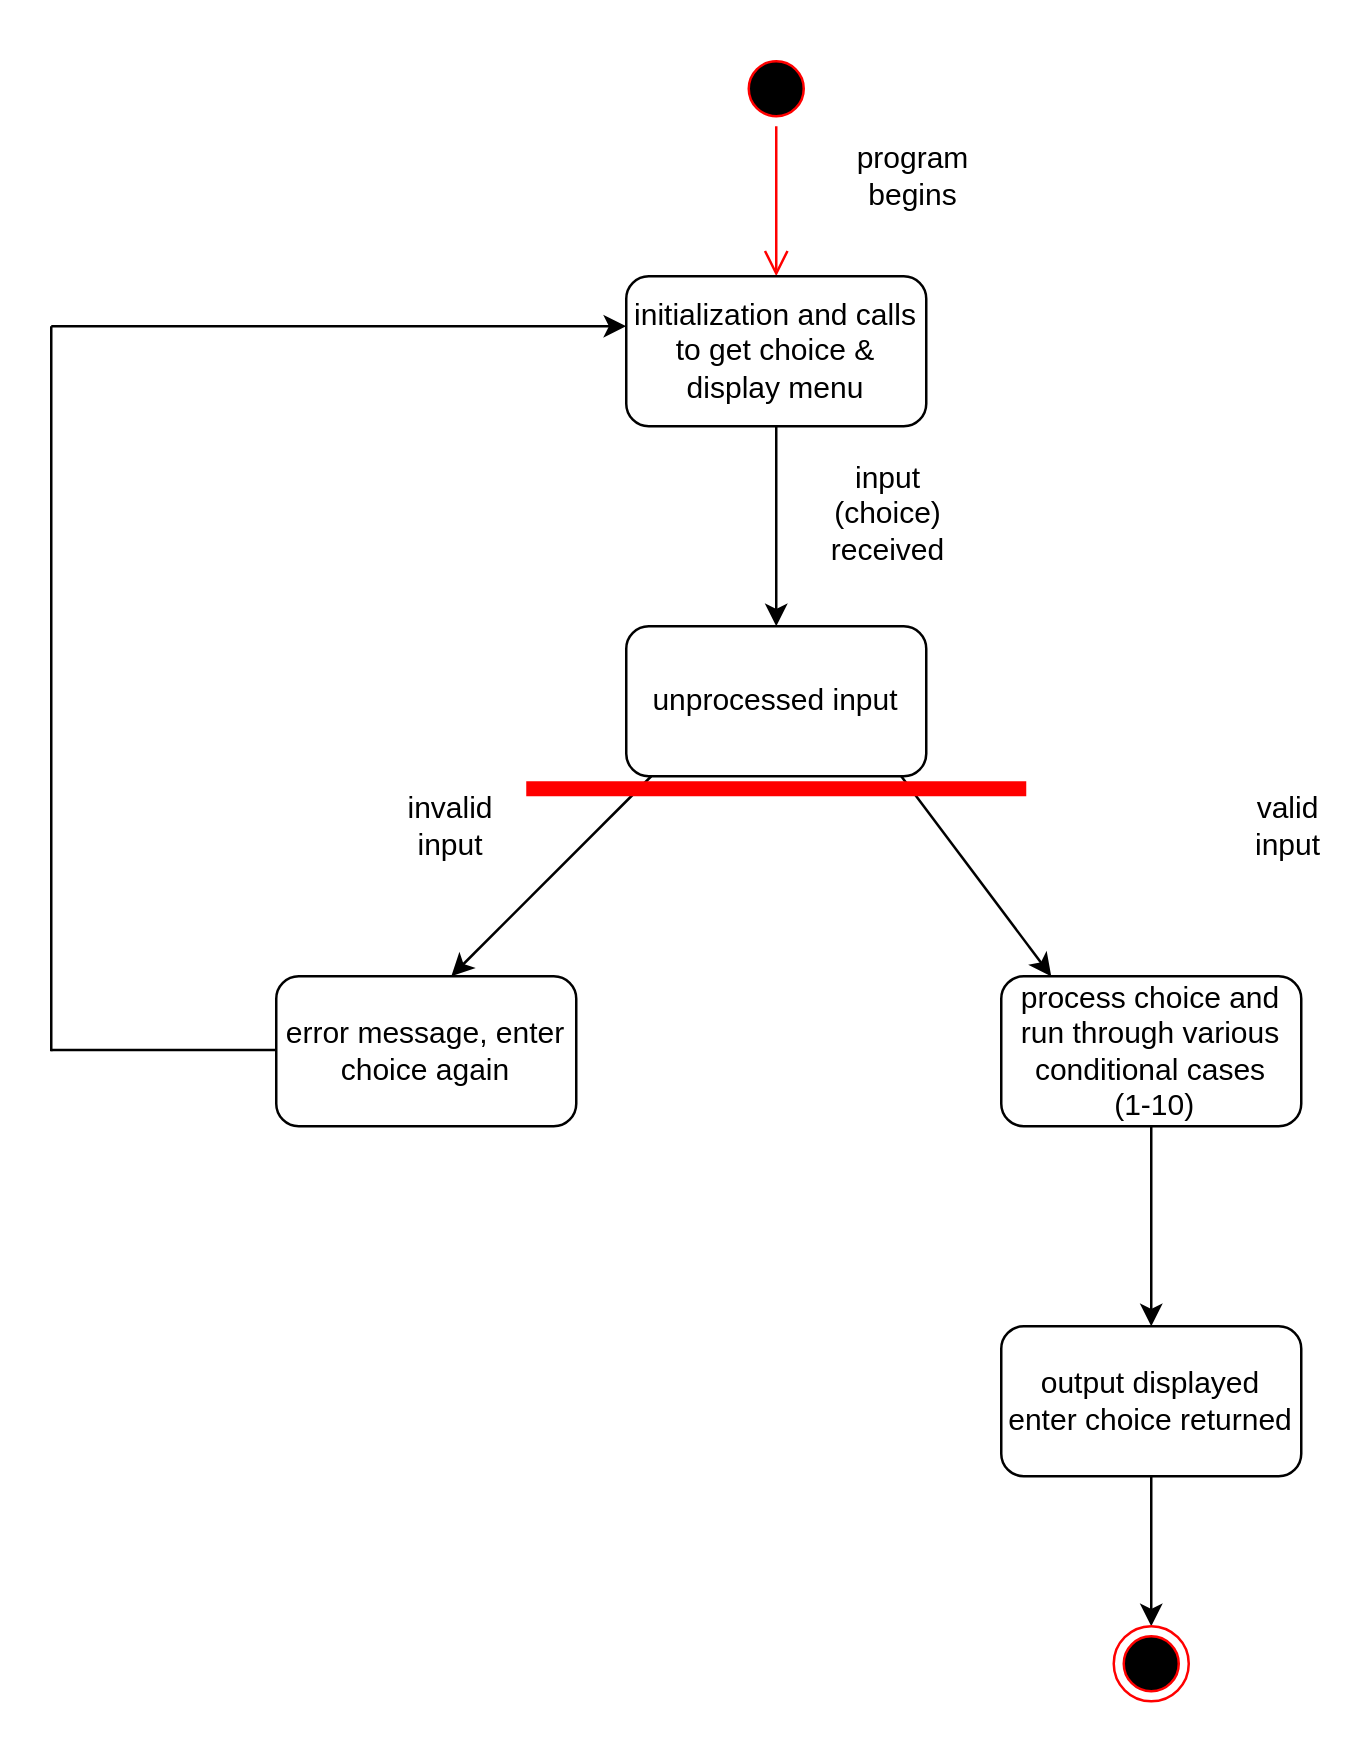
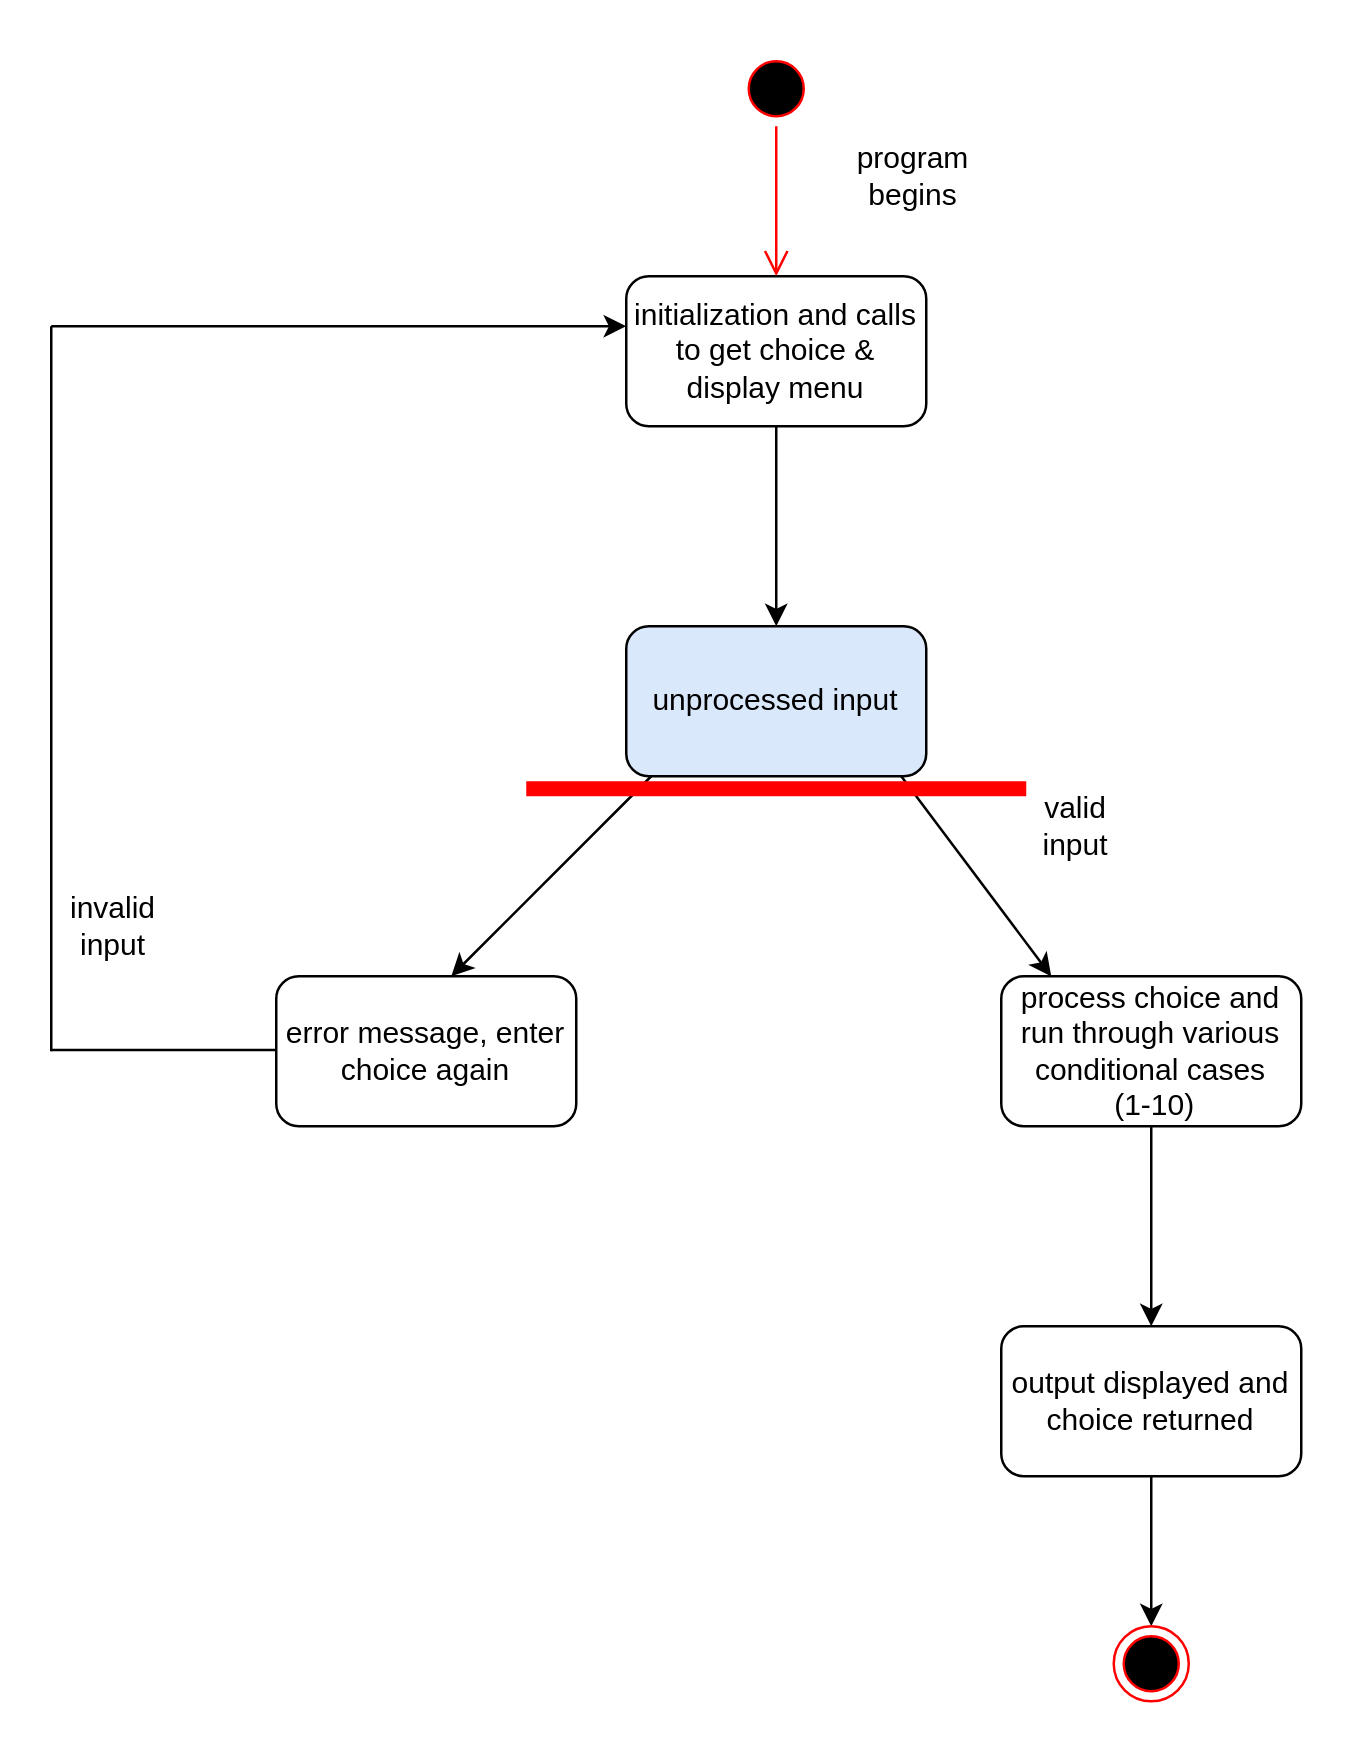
(889, 514) -> none
(776, 701) -> (776, 701)
(451, 826) -> (114, 926)
(1289, 826) -> (1076, 826)
(1151, 1401) -> (1151, 1401)
